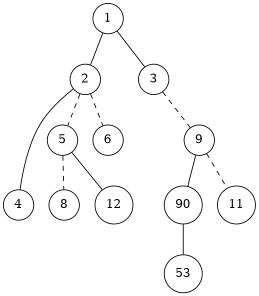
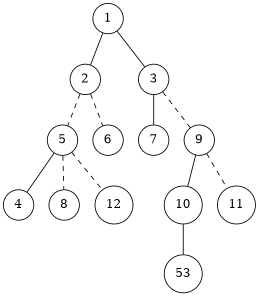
(35, 133) -> (40, 173)
none -> (154, 140)
(87, 171) -> (87, 171)
(183, 205) -> (183, 205)
